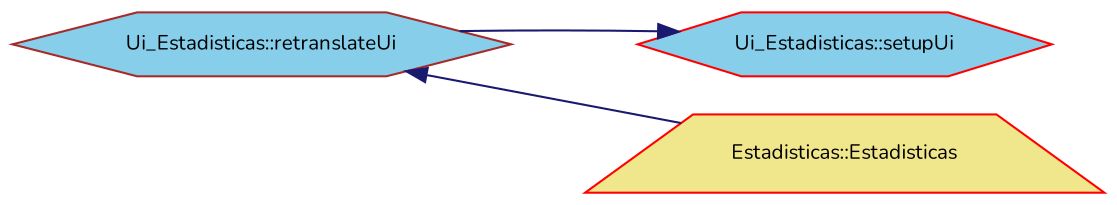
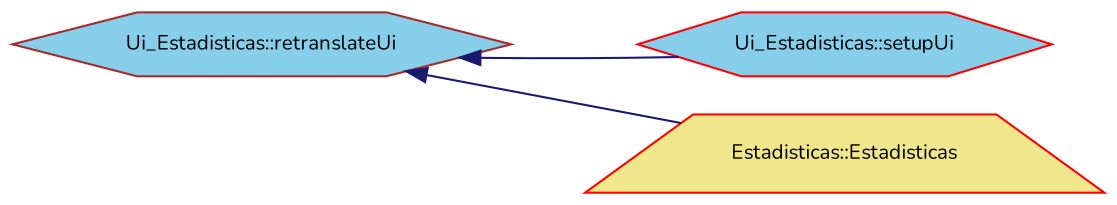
(559, 30) -> (580, 58)
